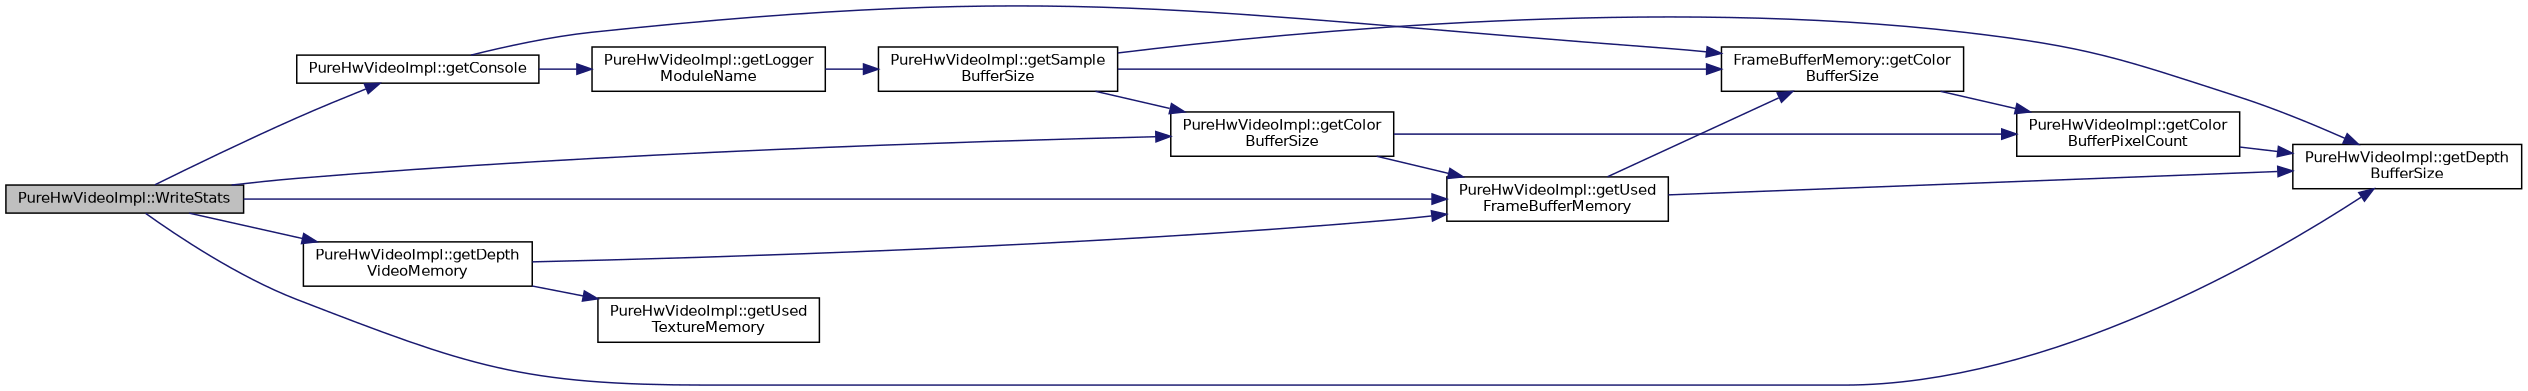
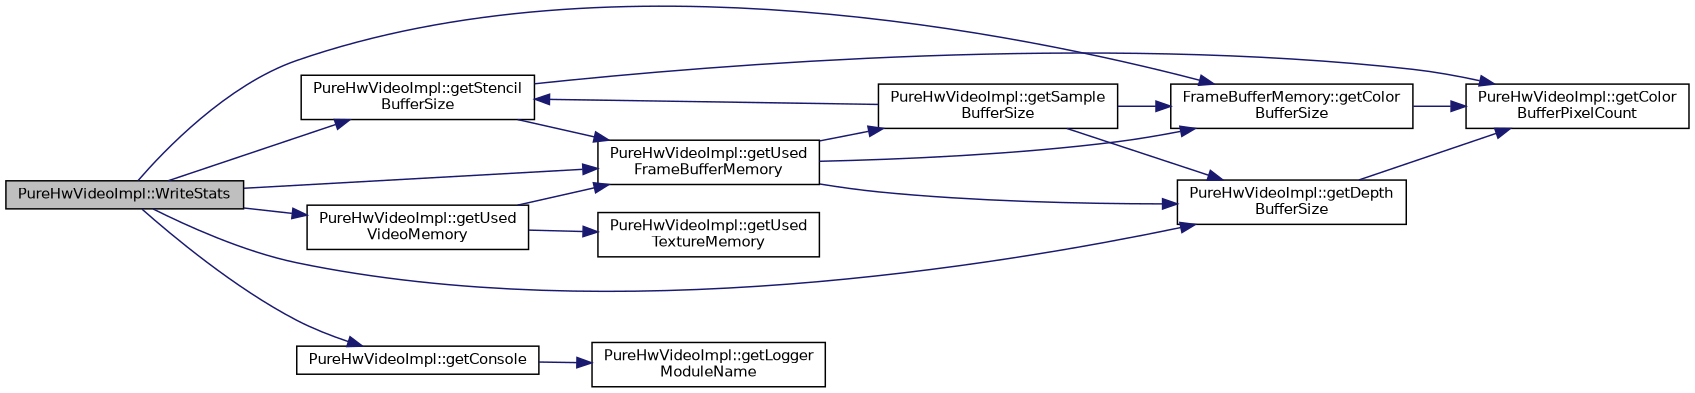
(1088, 7) -> (648, 7)
(844, 69) -> (844, 136)
(1282, 134) -> (418, 97)
(2259, 149) -> (1427, 157)
(418, 264) -> (418, 227)
